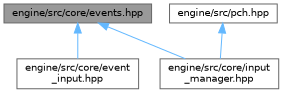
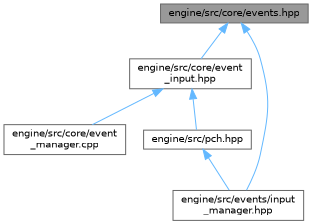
(219, 74) -> (238, 205)
none -> (195, 114)
none -> (65, 140)
